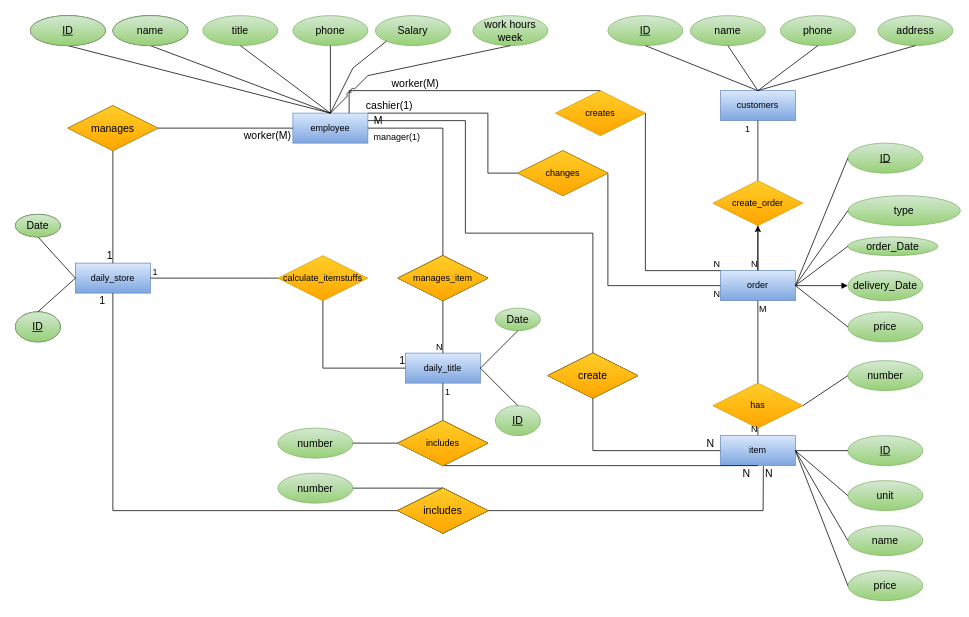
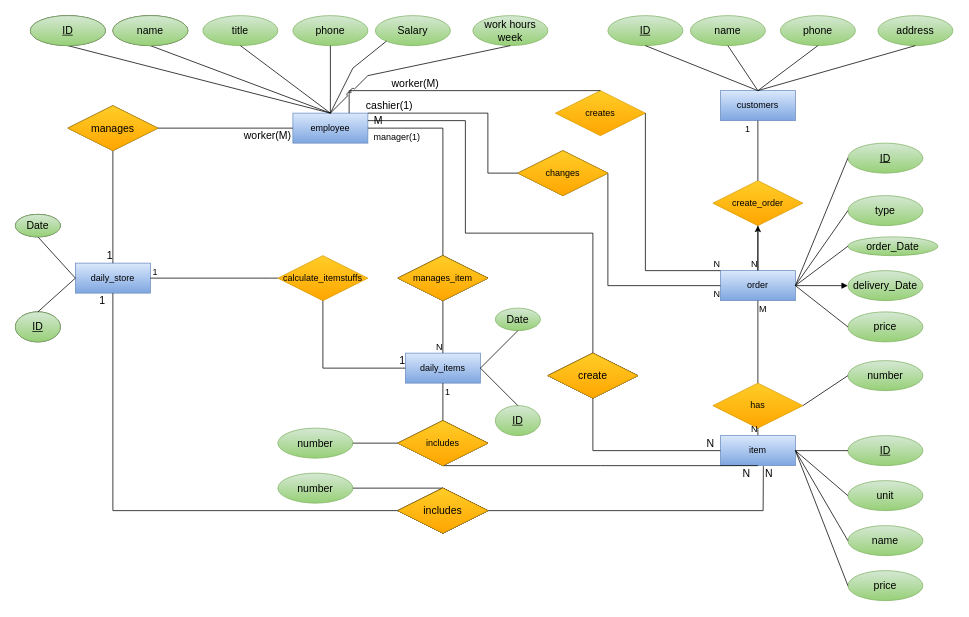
(904, 210) -> (885, 210)
(443, 368) -> (443, 368)
